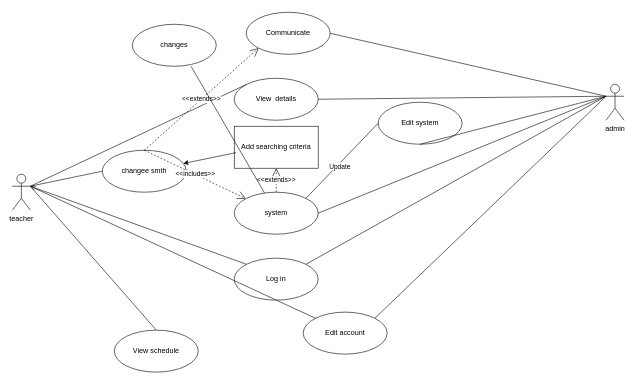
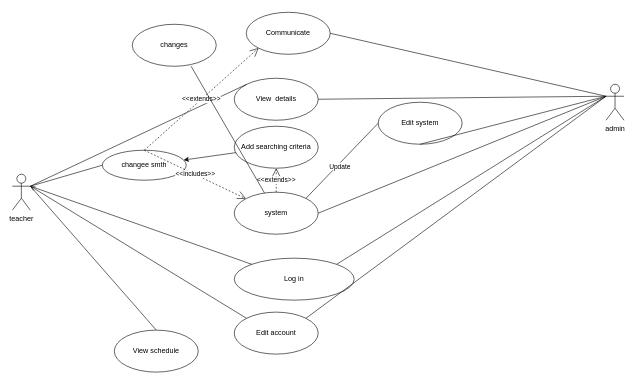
(276, 147) -> (276, 147)
(144, 171) -> (144, 165)
(276, 279) -> (294, 279)
(345, 333) -> (276, 333)
